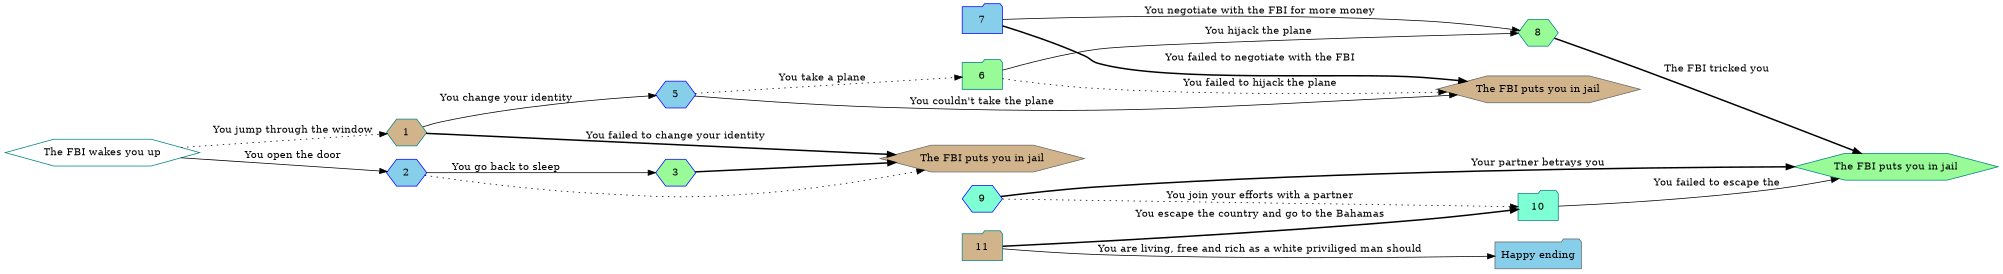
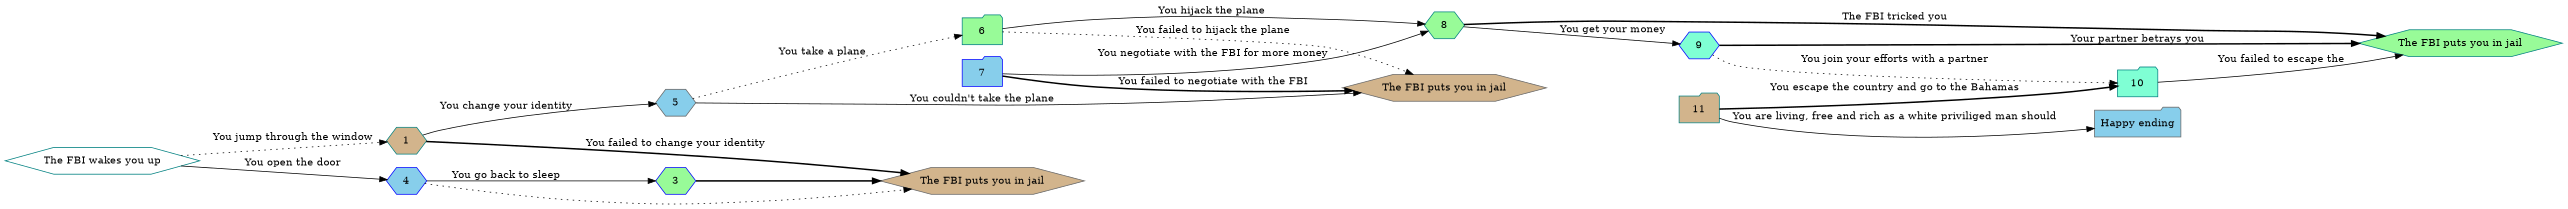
none -> (1568, 35)
(676, 95) -> (676, 103)
(407, 173) -> (407, 181)
